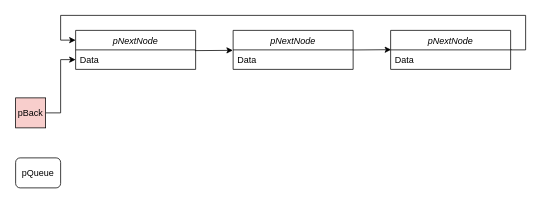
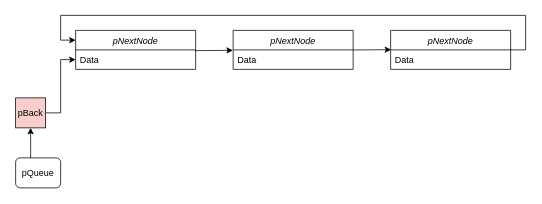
none -> (30, 145)
